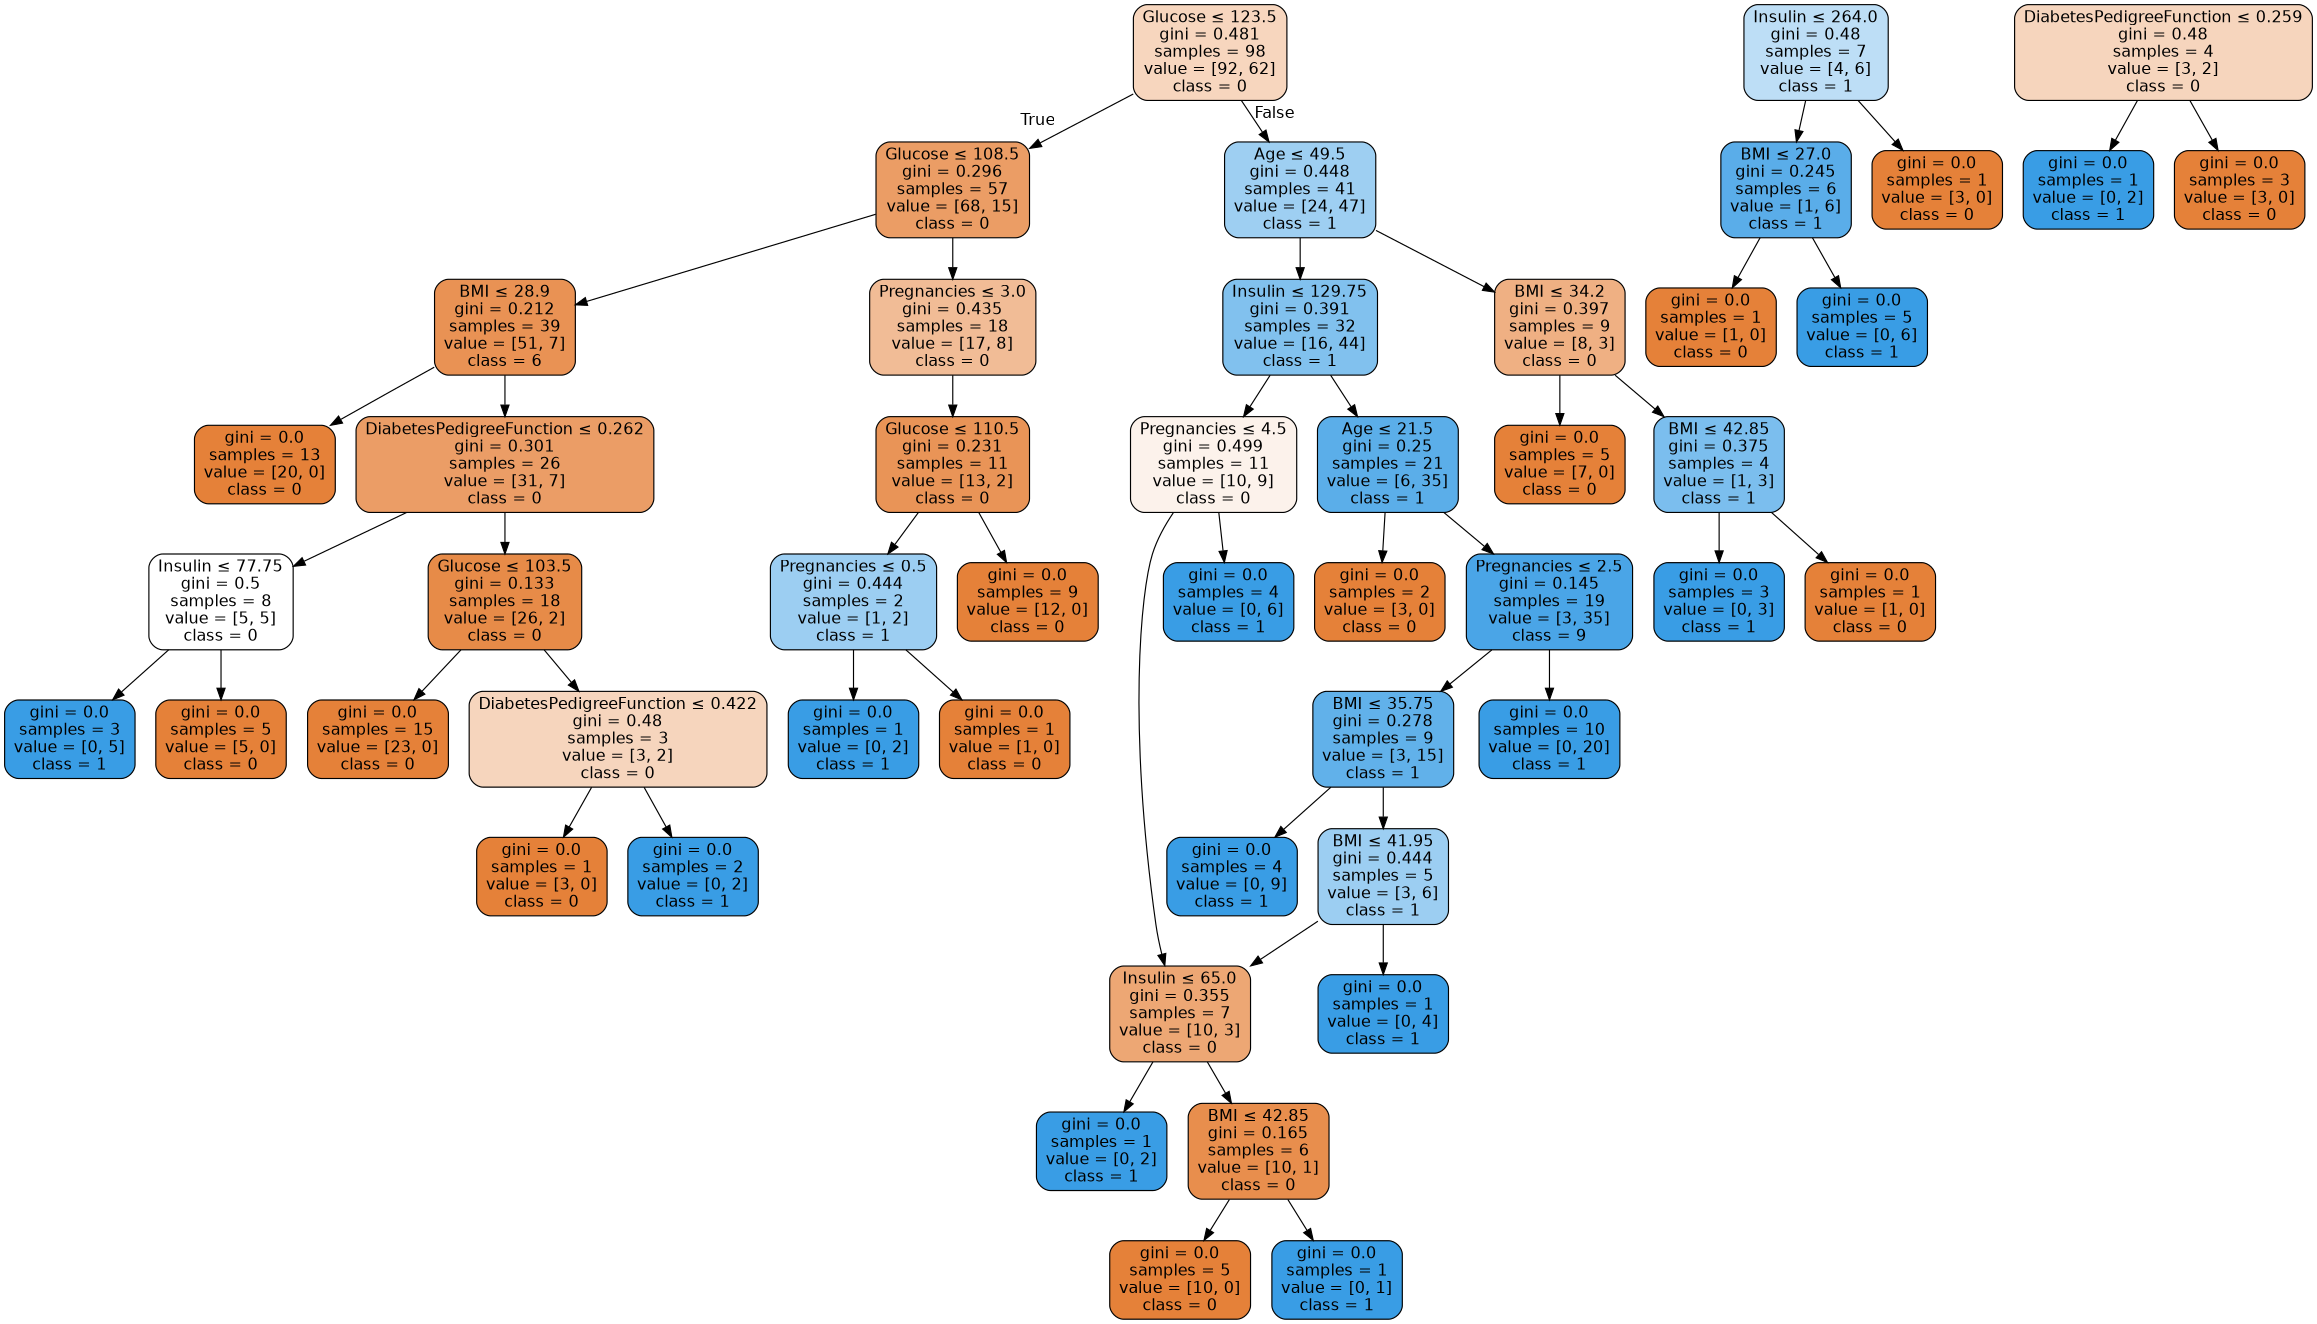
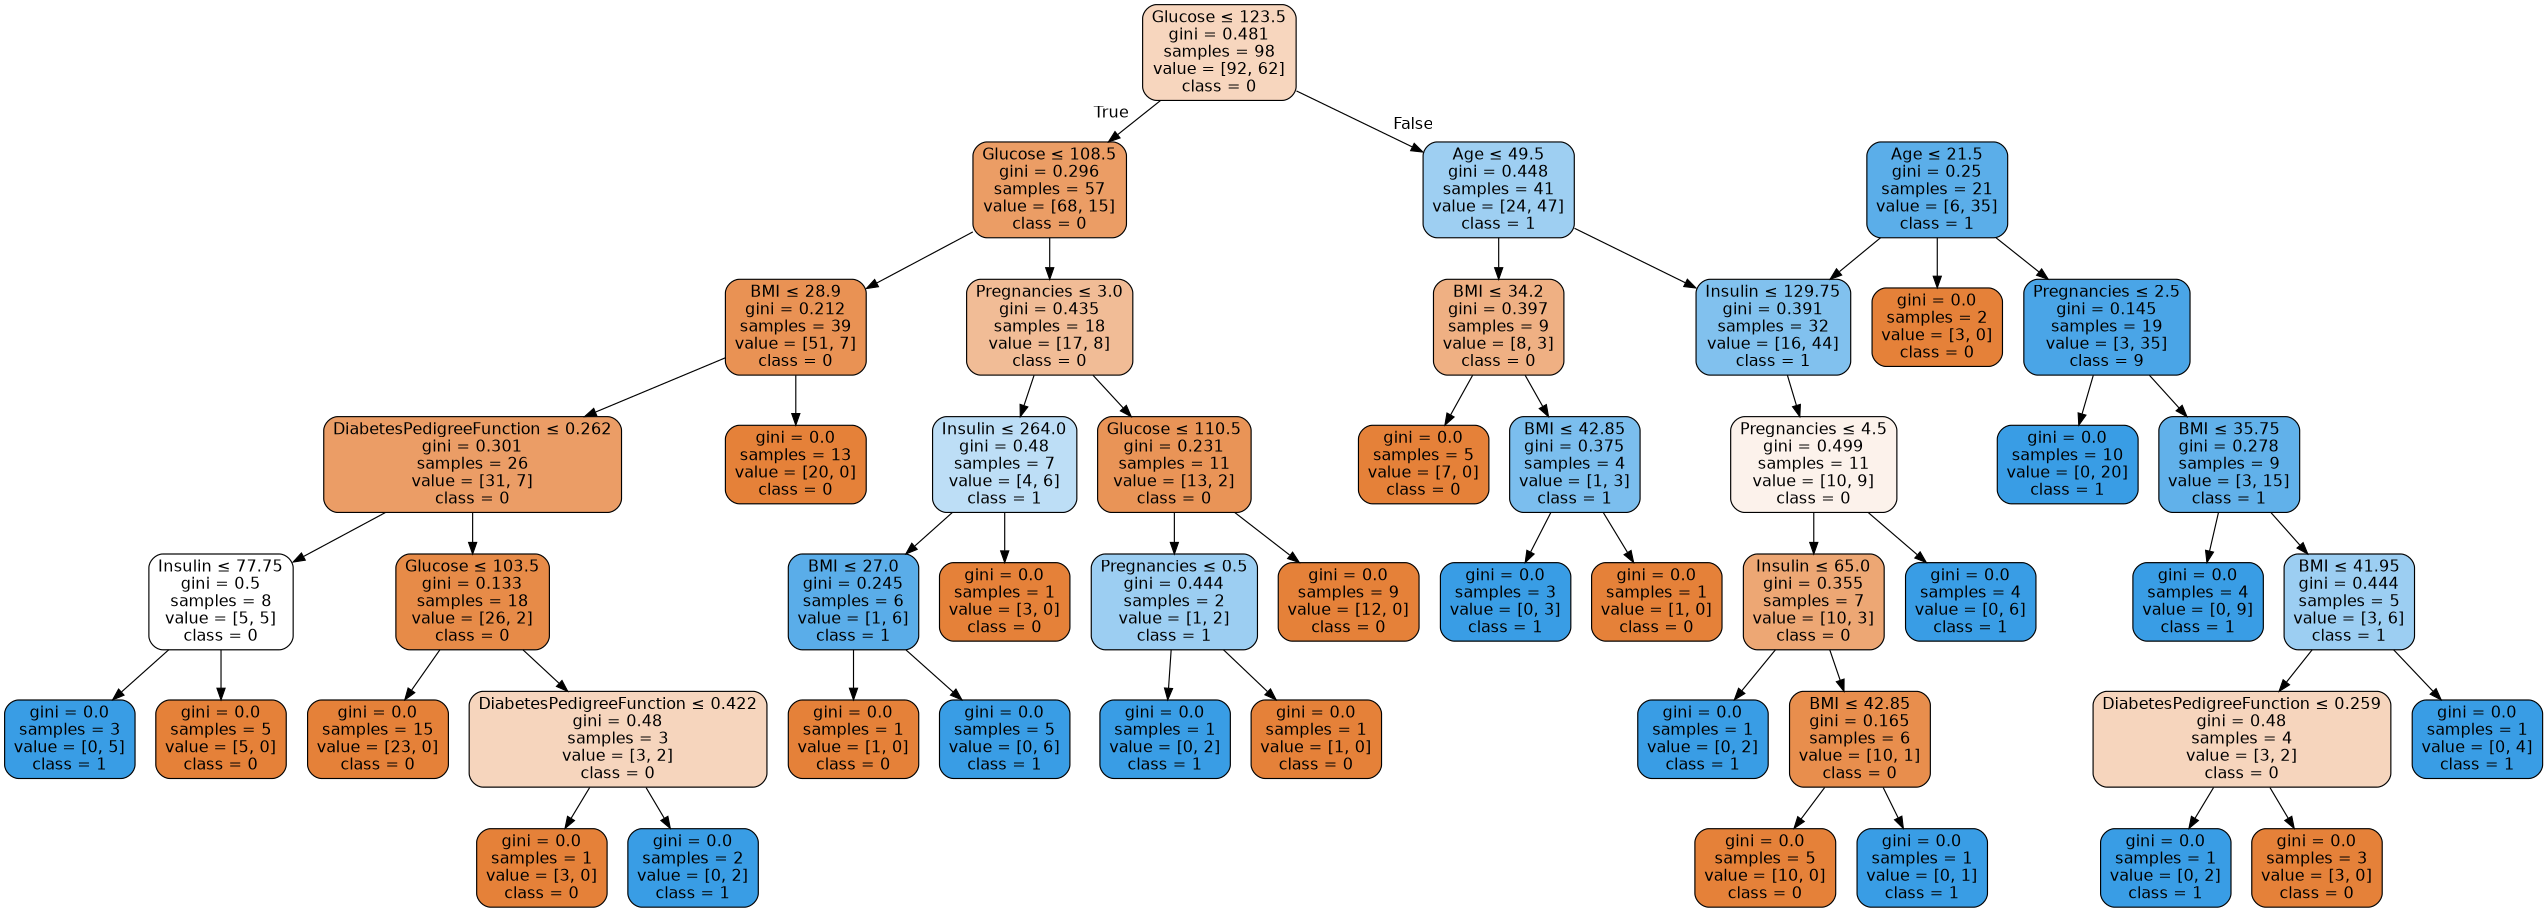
(505, 361) -> (796, 361)
none -> (1029, 390)
(1341, 391) -> (1860, 255)
(1289, 940) -> (2299, 666)
